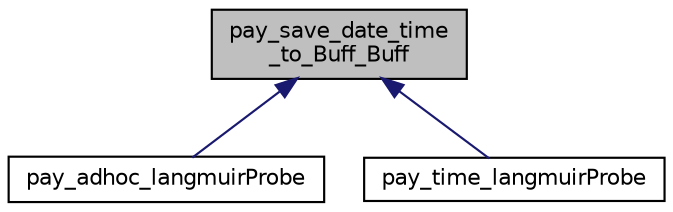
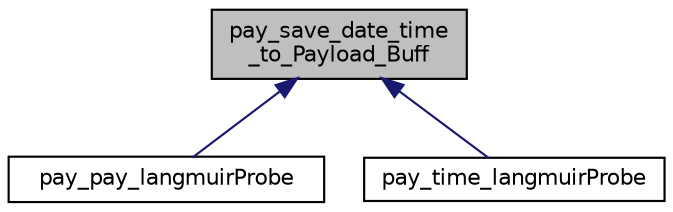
(339, 44) -> (339, 44)
(166, 179) -> (166, 179)
